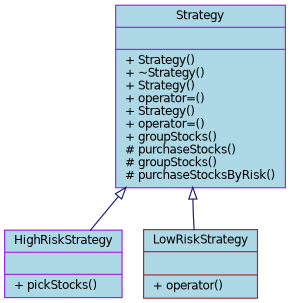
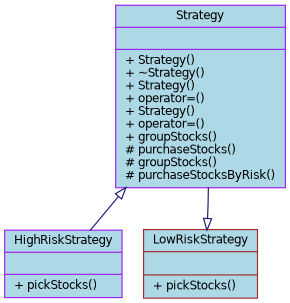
(193, 215) -> (208, 203)
(188, 286) -> (195, 286)
